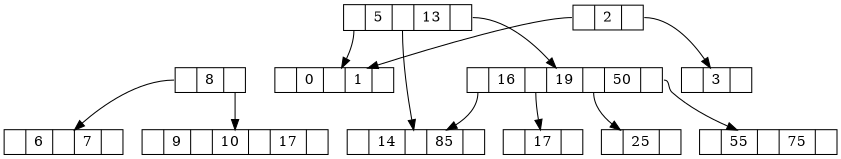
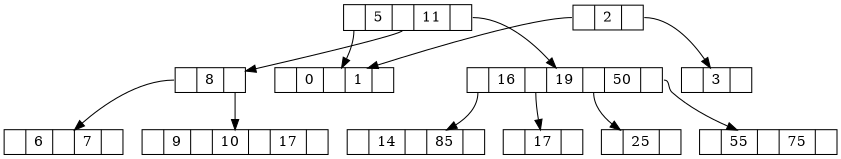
(432, 17) -> (432, 17)
(405, 75) -> (330, 51)
